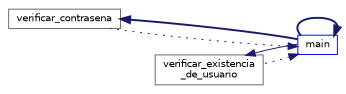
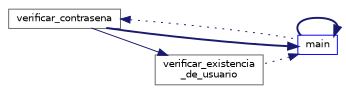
(214, 28) -> (214, 28)
(197, 39) -> (197, 39)
(276, 48) -> (125, 40)
